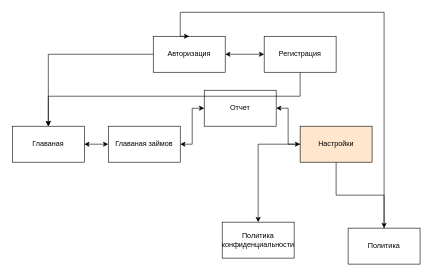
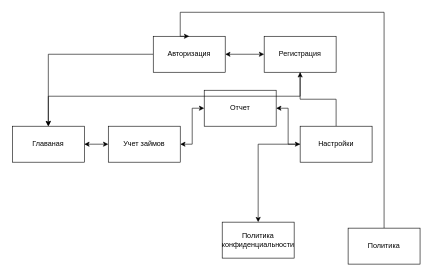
(144, 144) -> (144, 144)
(336, 144) -> (336, 144)
(342, 195) -> (331, 99)
